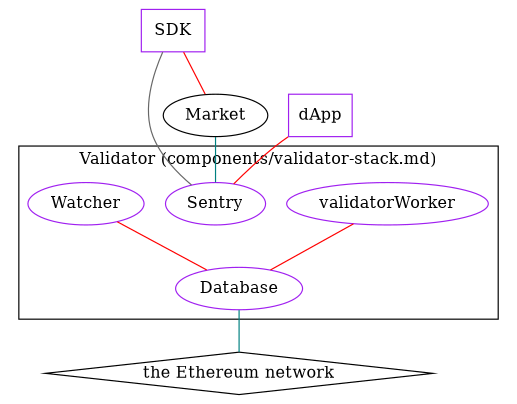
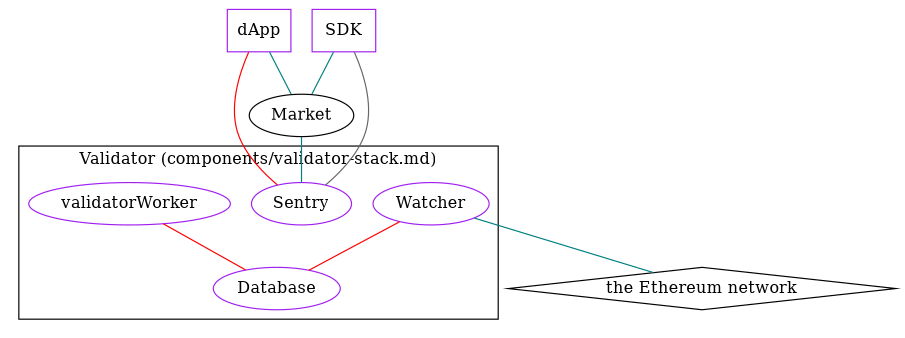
(194, 73) -> (323, 73)
none -> (280, 73)
(239, 331) -> (564, 245)
